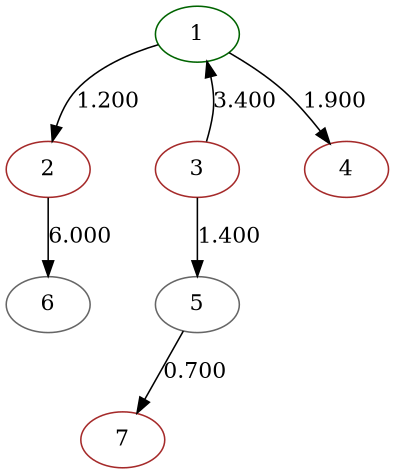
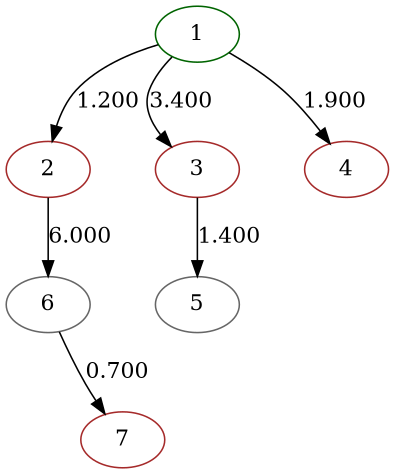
(213, 109) -> (148, 94)
(164, 365) -> (76, 367)
